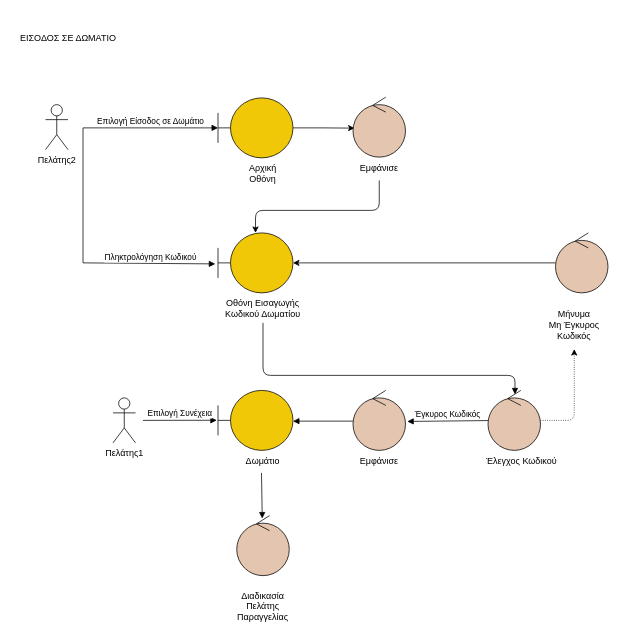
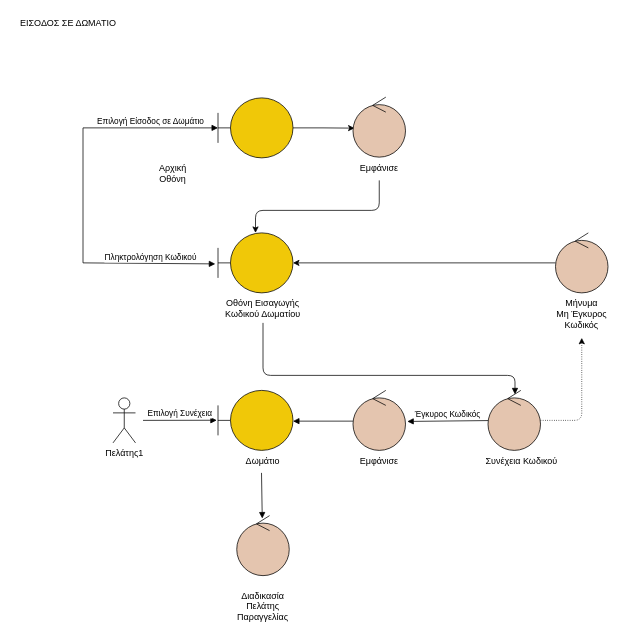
(68, 38) -> (68, 23)
(57, 127) -> none
(263, 173) -> (173, 173)
(574, 327) -> (582, 315)
(522, 461) -> (522, 461)
